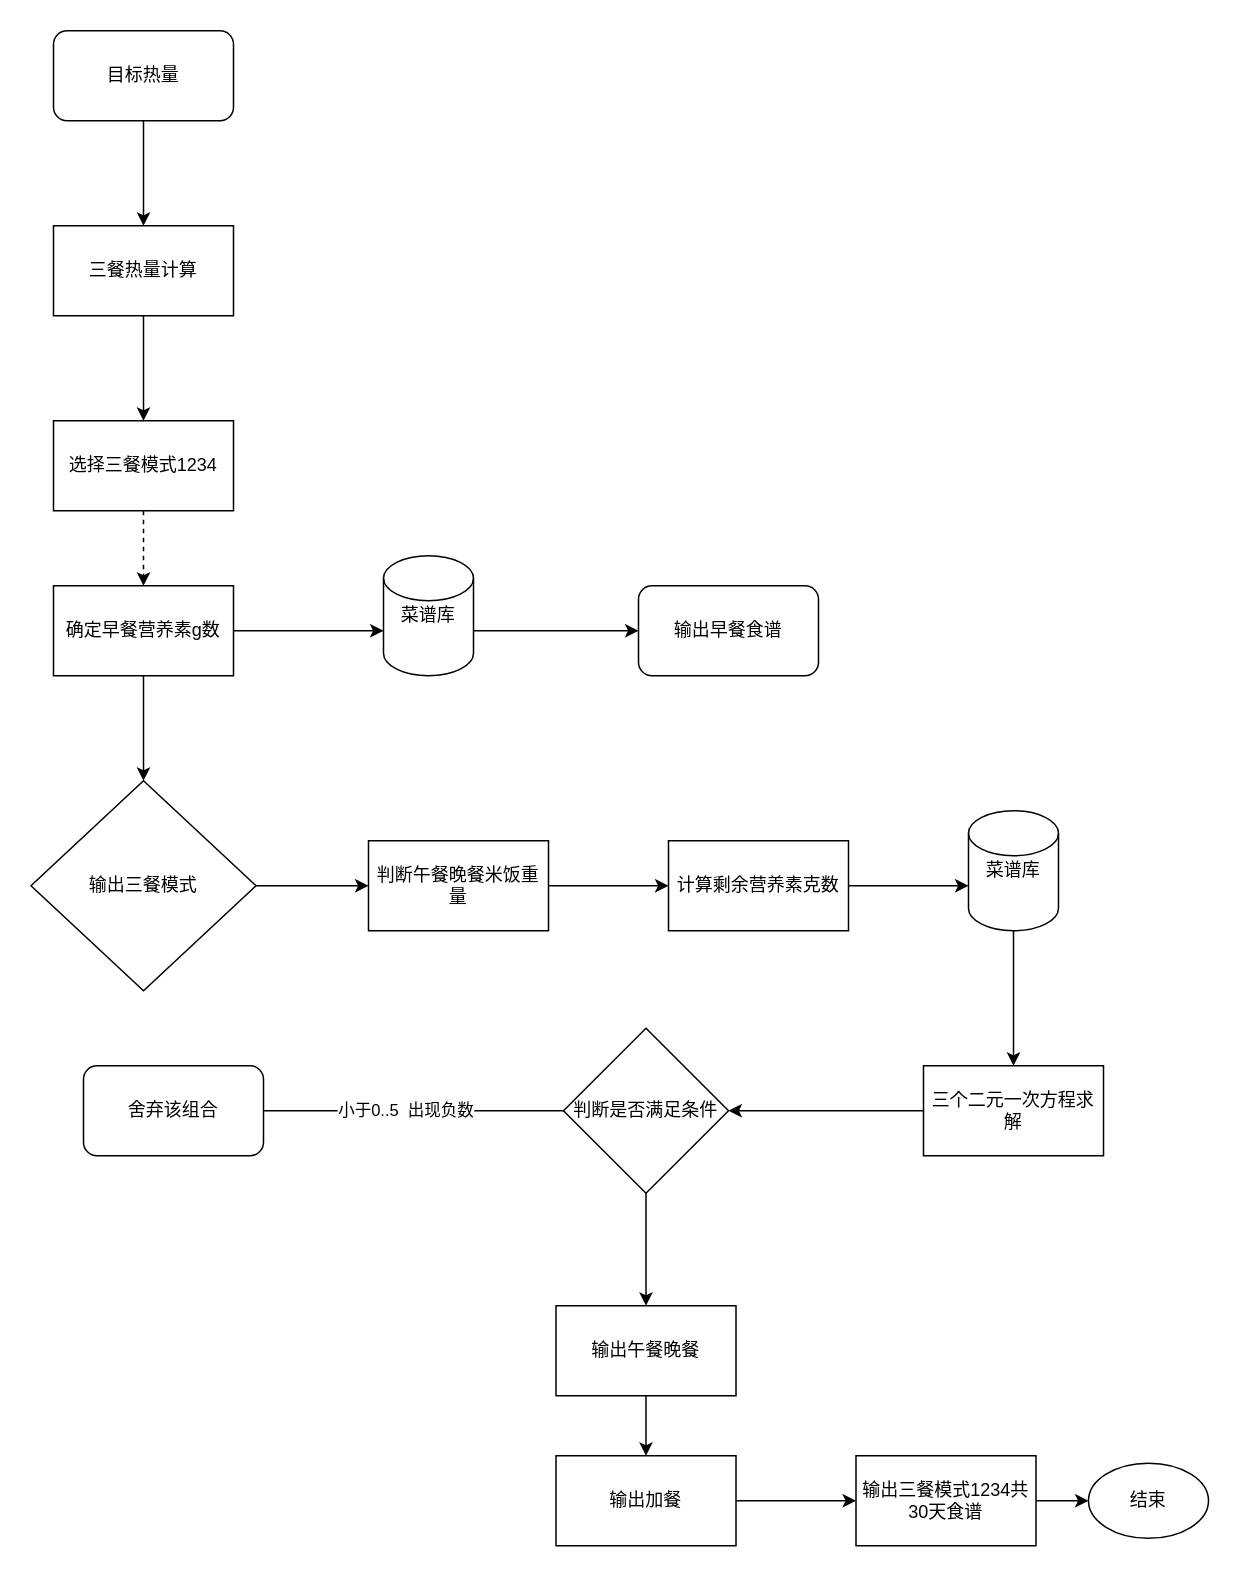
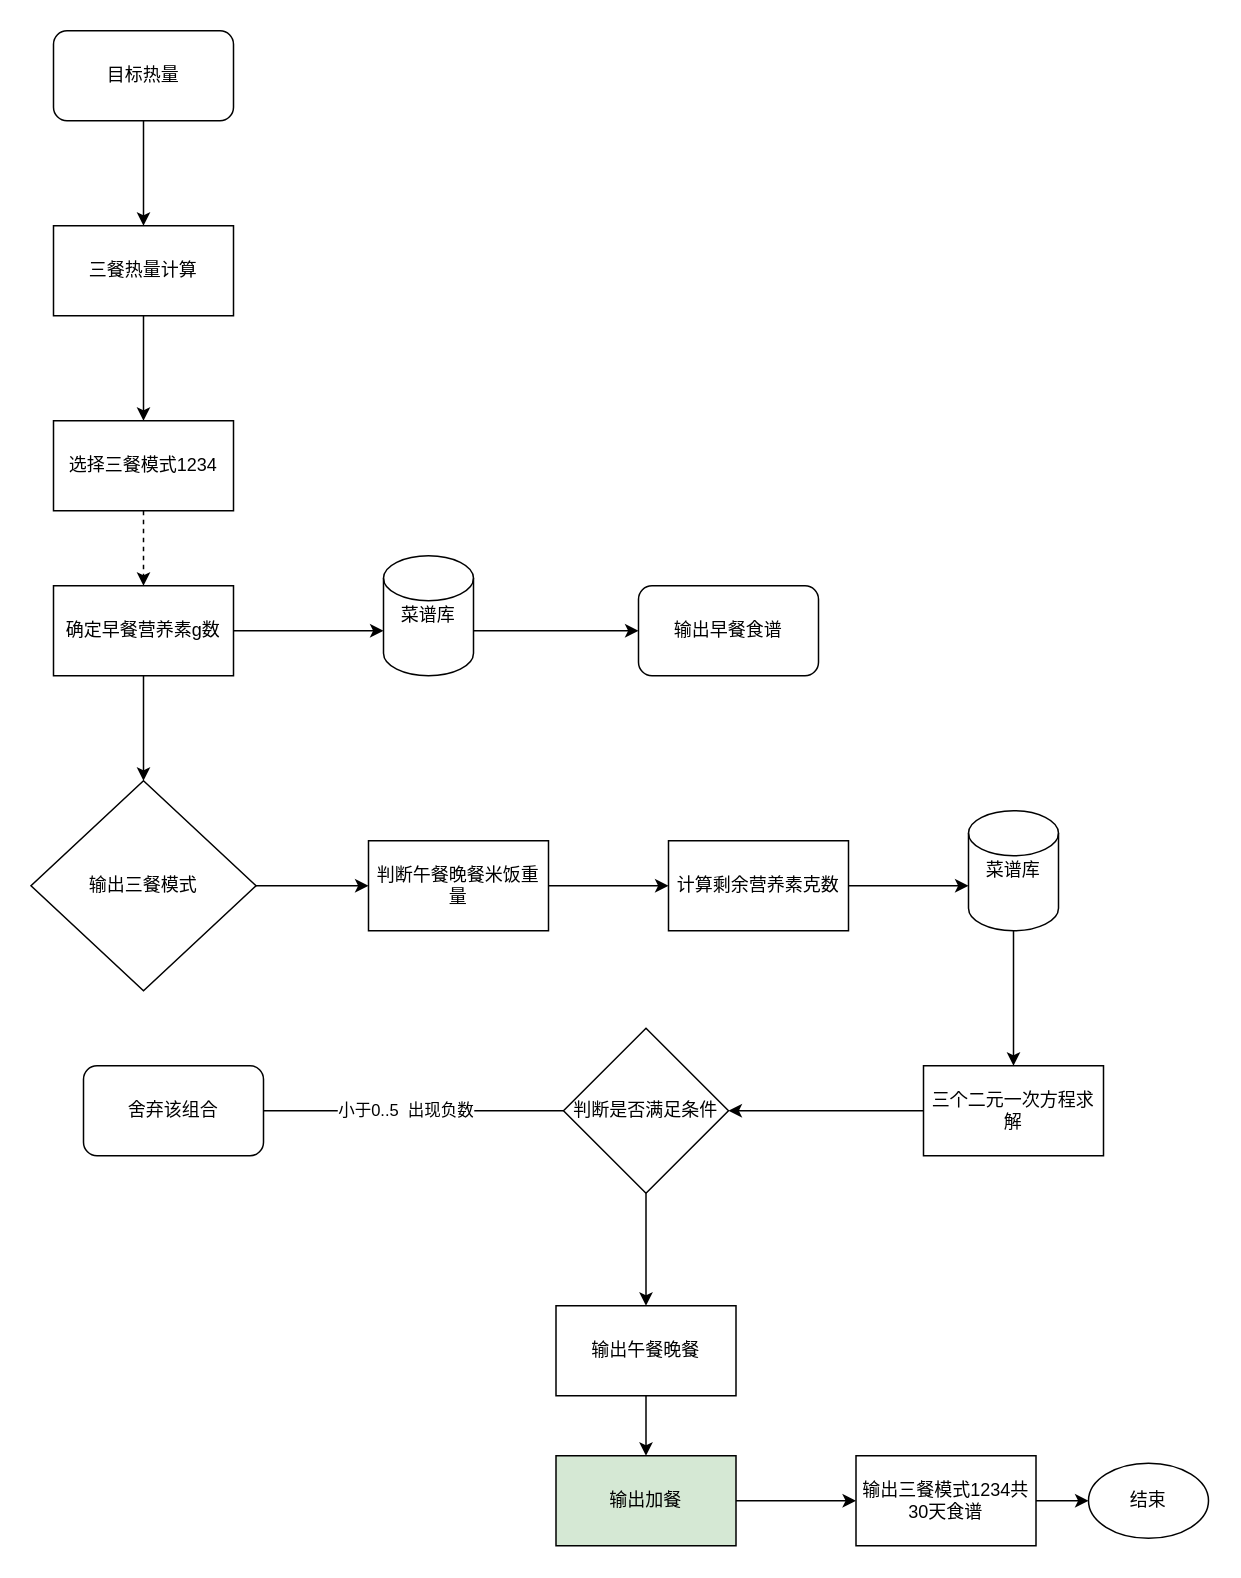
(646, 1501) -> (646, 1501)
